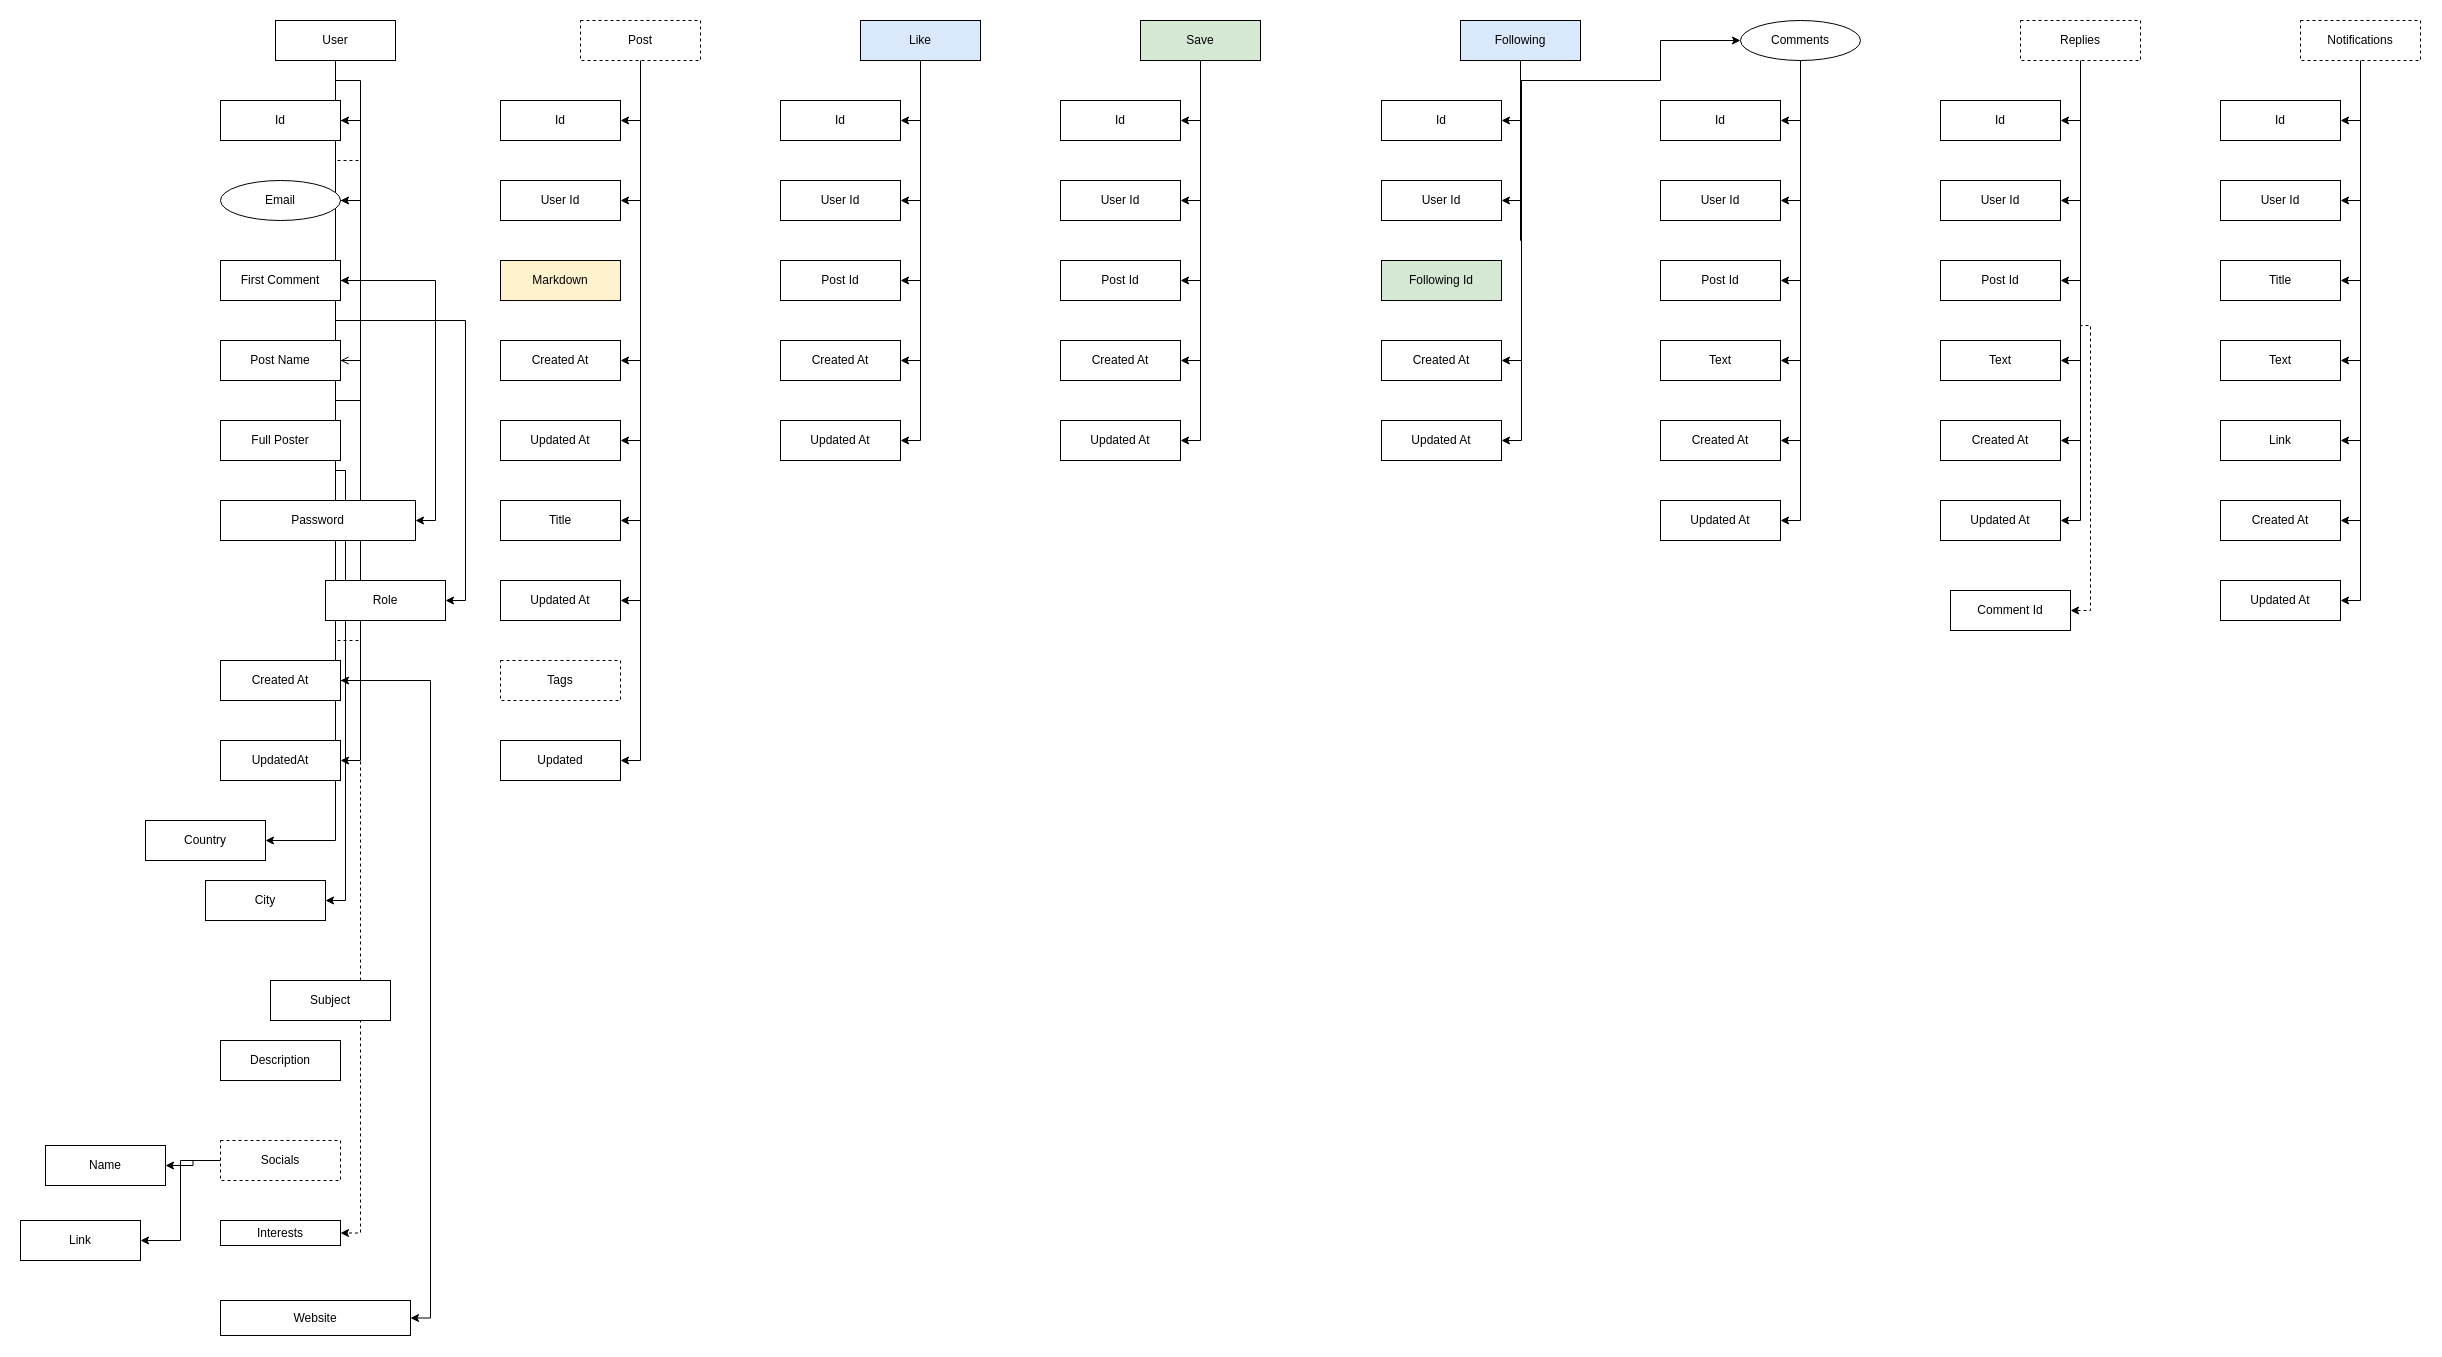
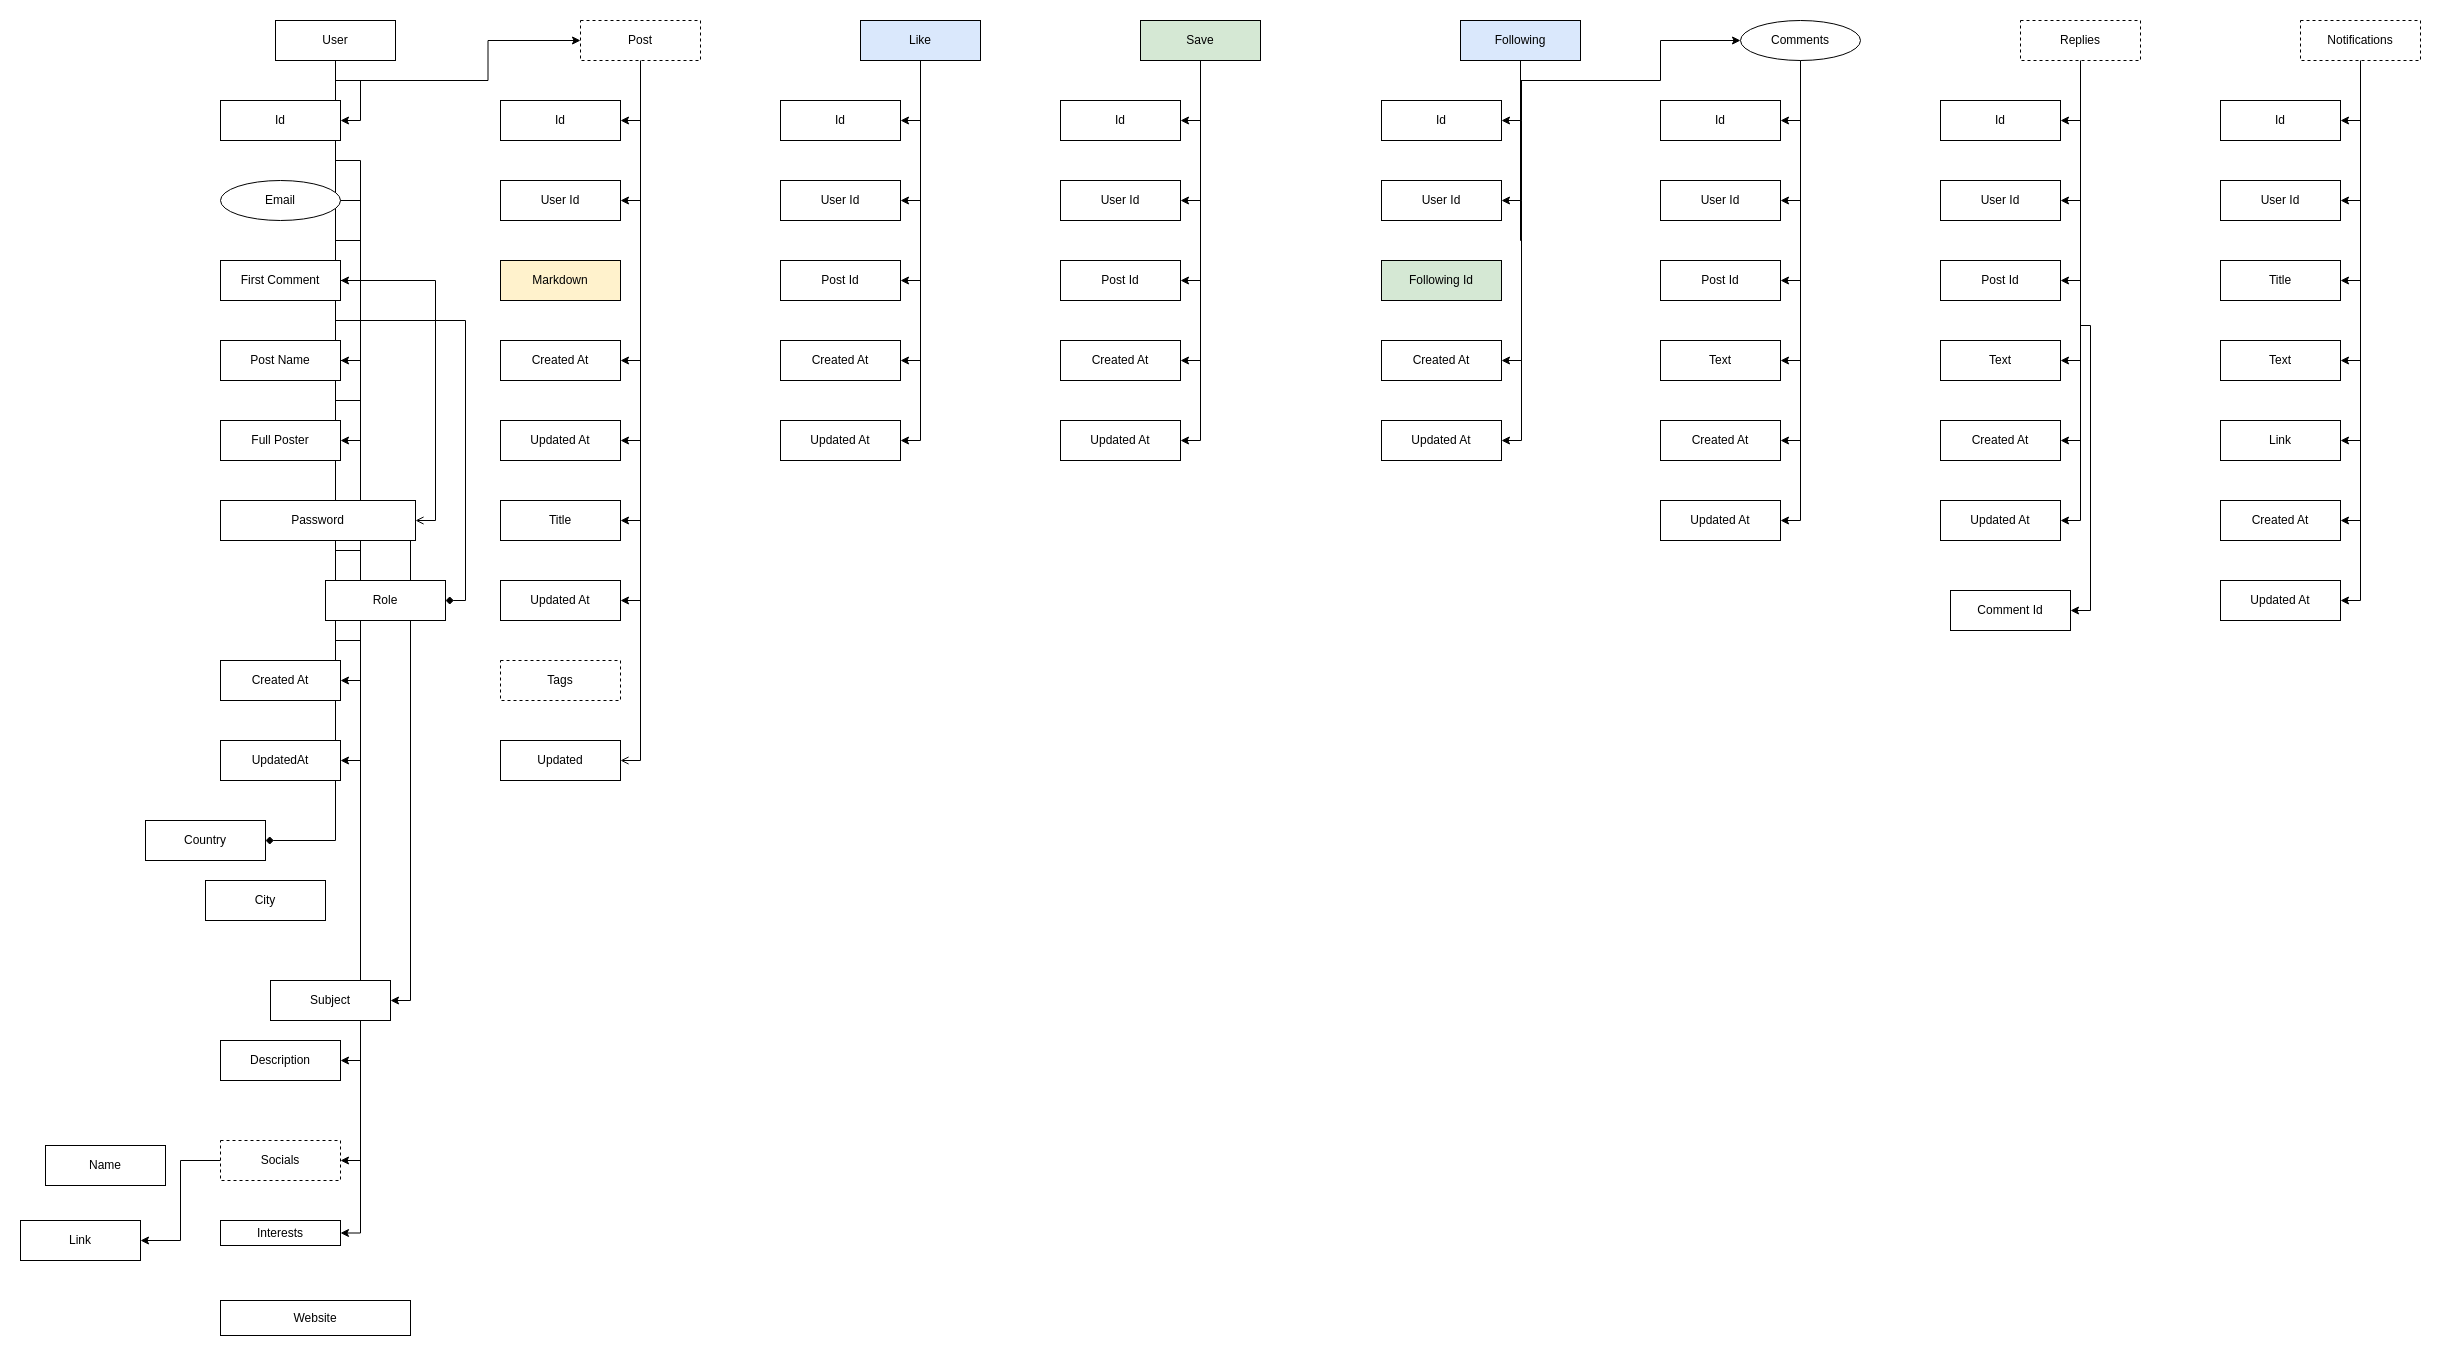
(361, 140) -> none
(348, 161) -> (348, 161)
(343, 201) -> (343, 201)
none -> (348, 241)
(2091, 470) -> (2091, 470)
(423, 521) -> (421, 521)
none -> (348, 551)
(453, 601) -> (454, 601)
(628, 761) -> (626, 761)
(346, 767) -> (488, 81)
none -> (411, 817)
(273, 841) -> (274, 841)
(431, 971) -> none
none -> (353, 1161)
(185, 1166) -> none
(361, 1204) -> (361, 1204)
